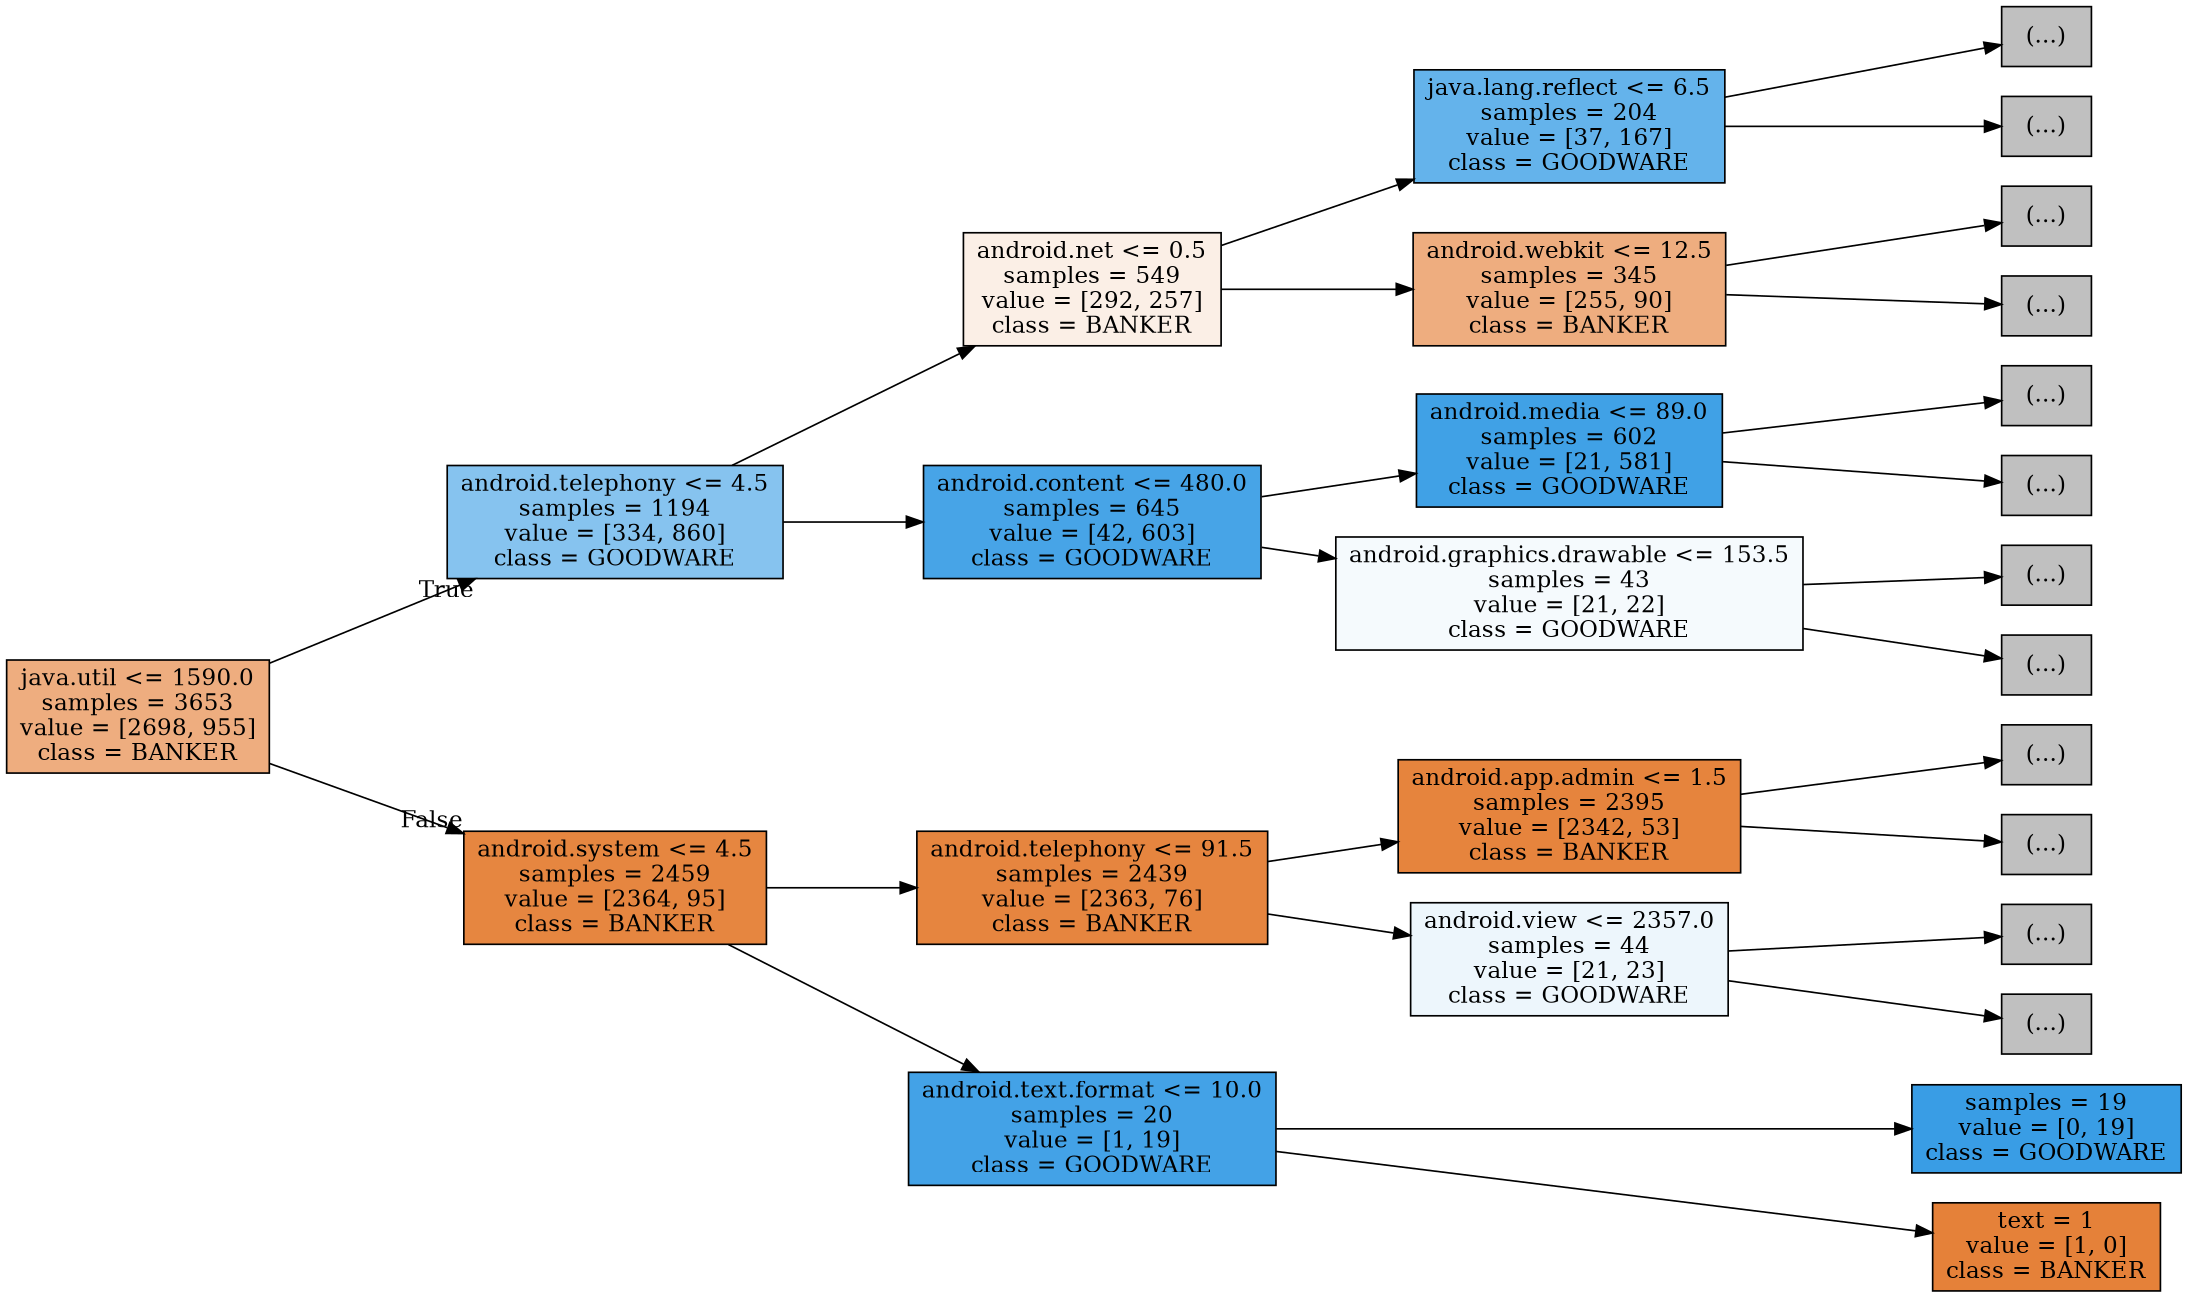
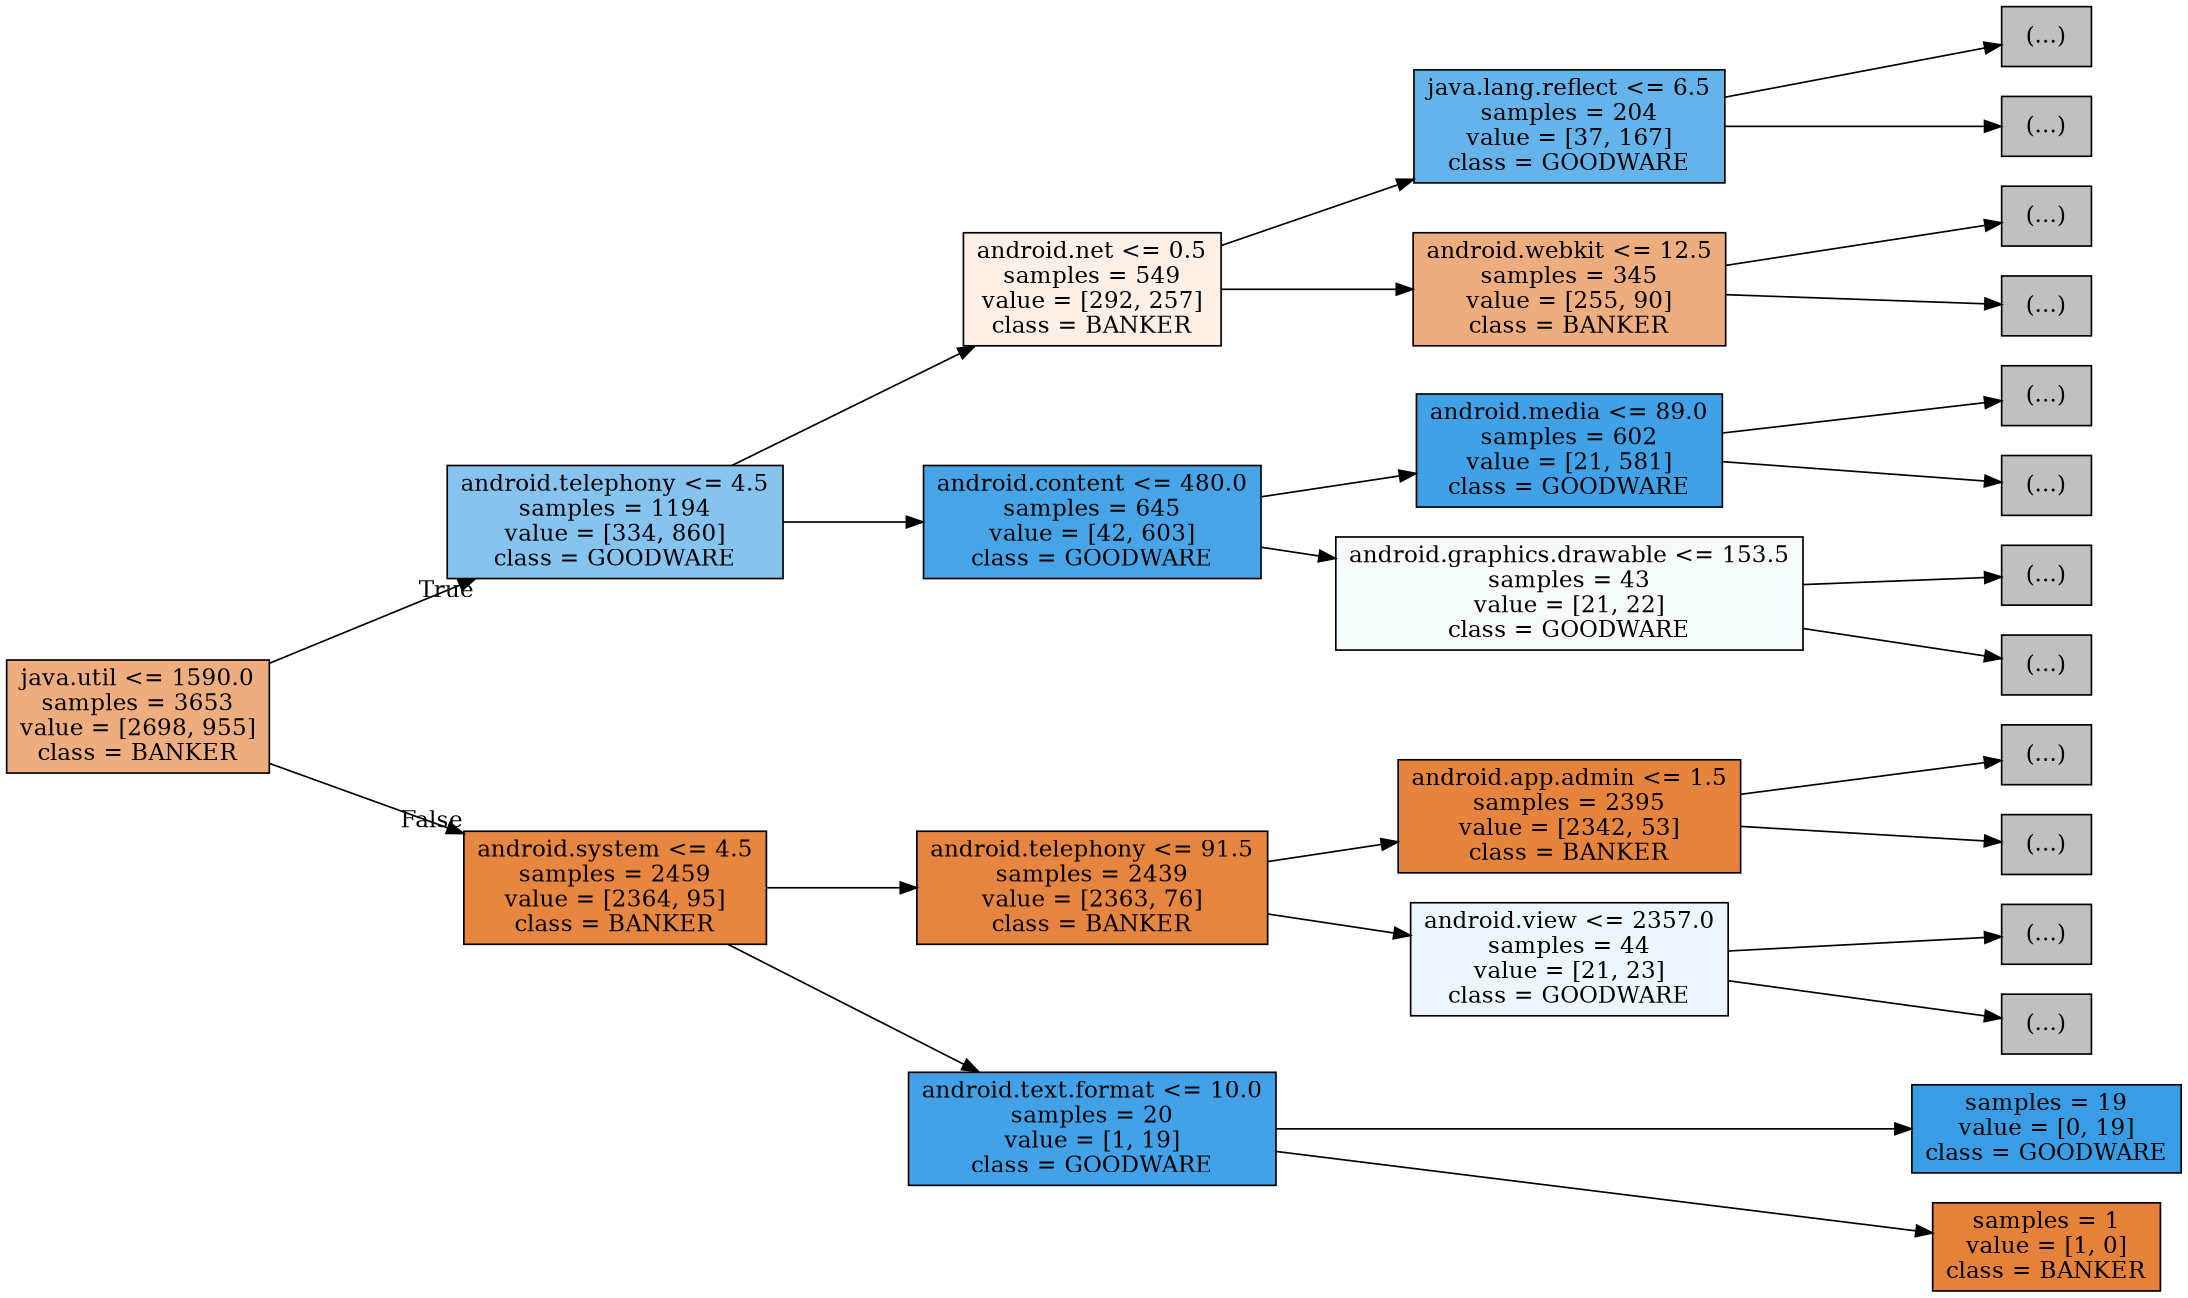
(2047, 1247) -> (2047, 1247)
